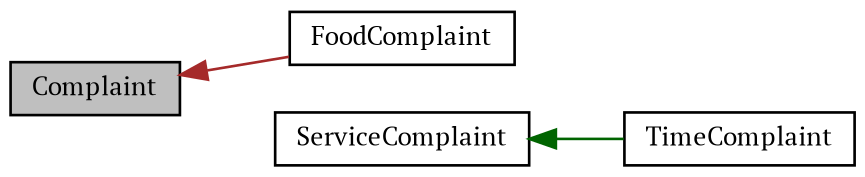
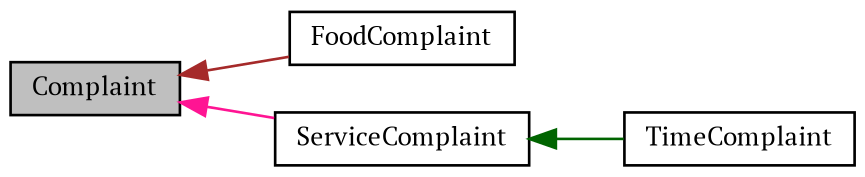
none -> (241, 112)
